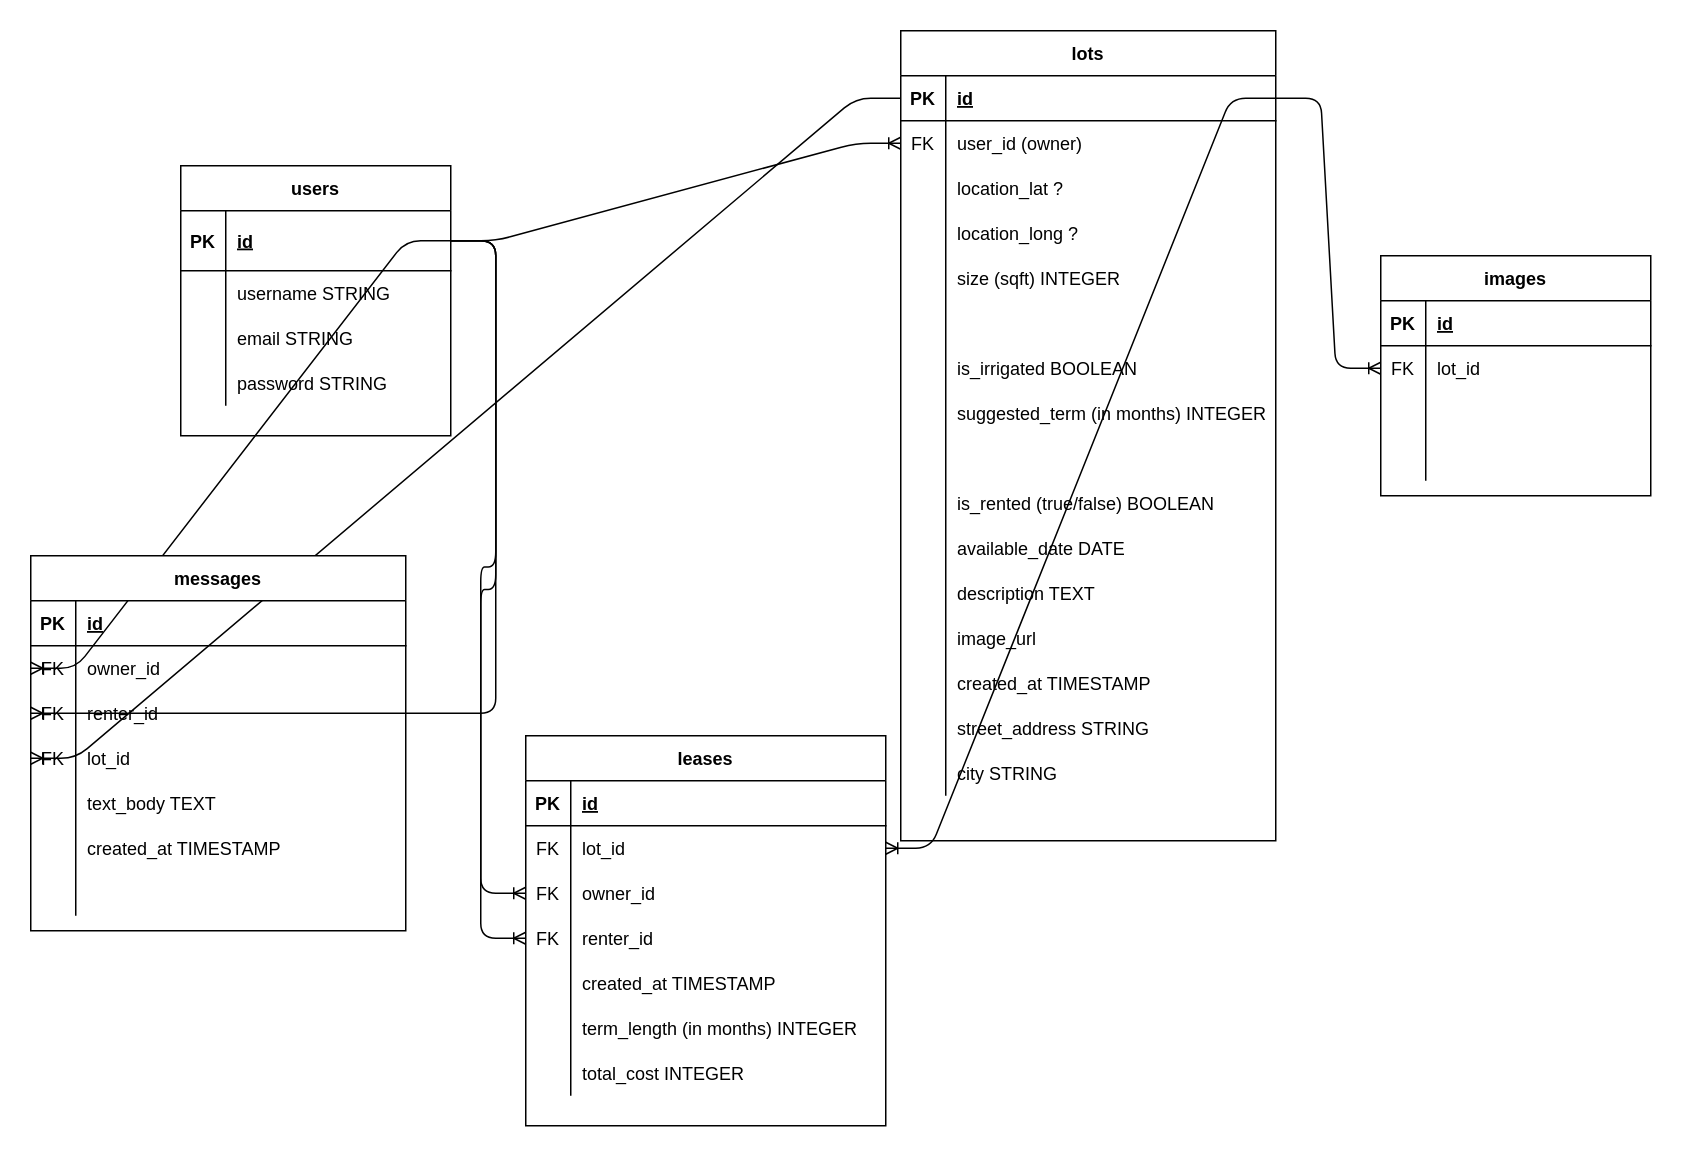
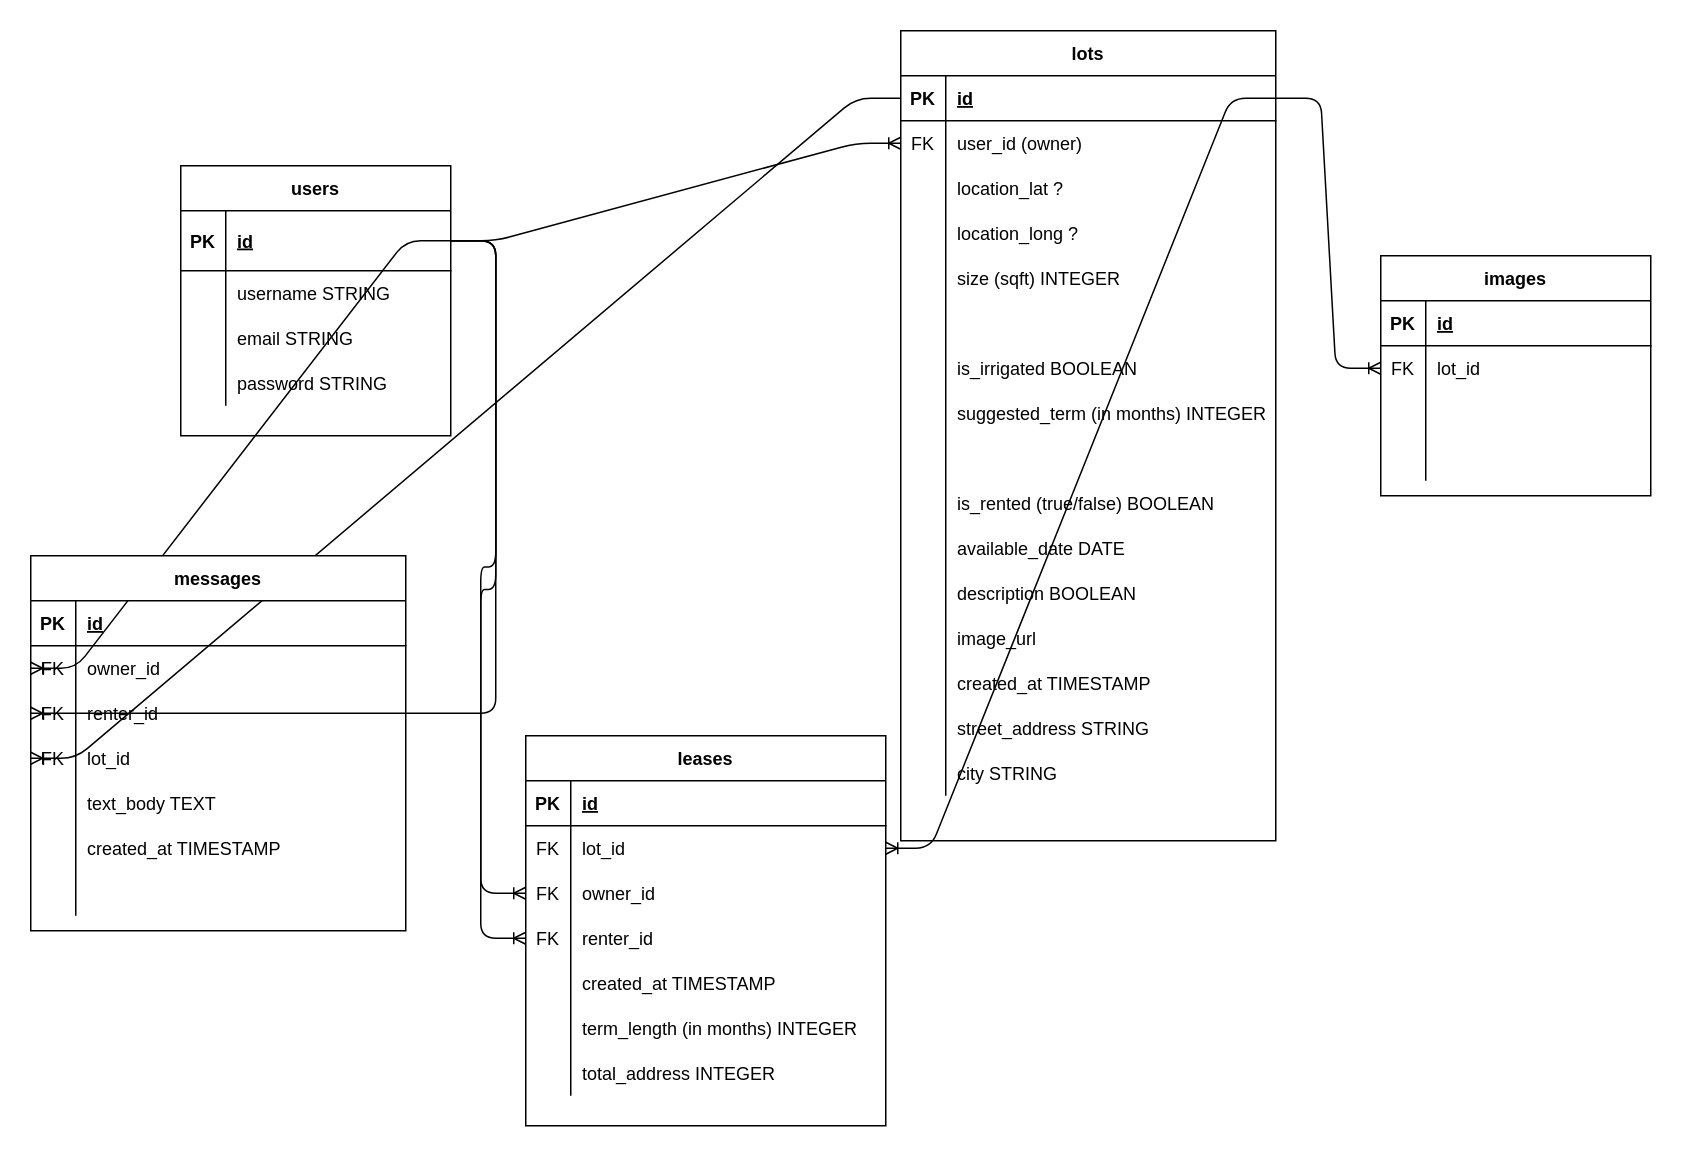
(1031, 594) -> (1046, 594)
(668, 1074) -> (683, 1074)
